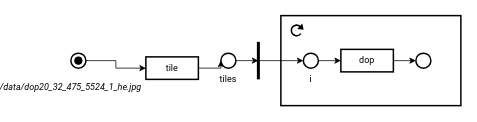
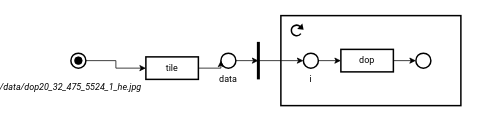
(228, 79) -> (228, 79)
